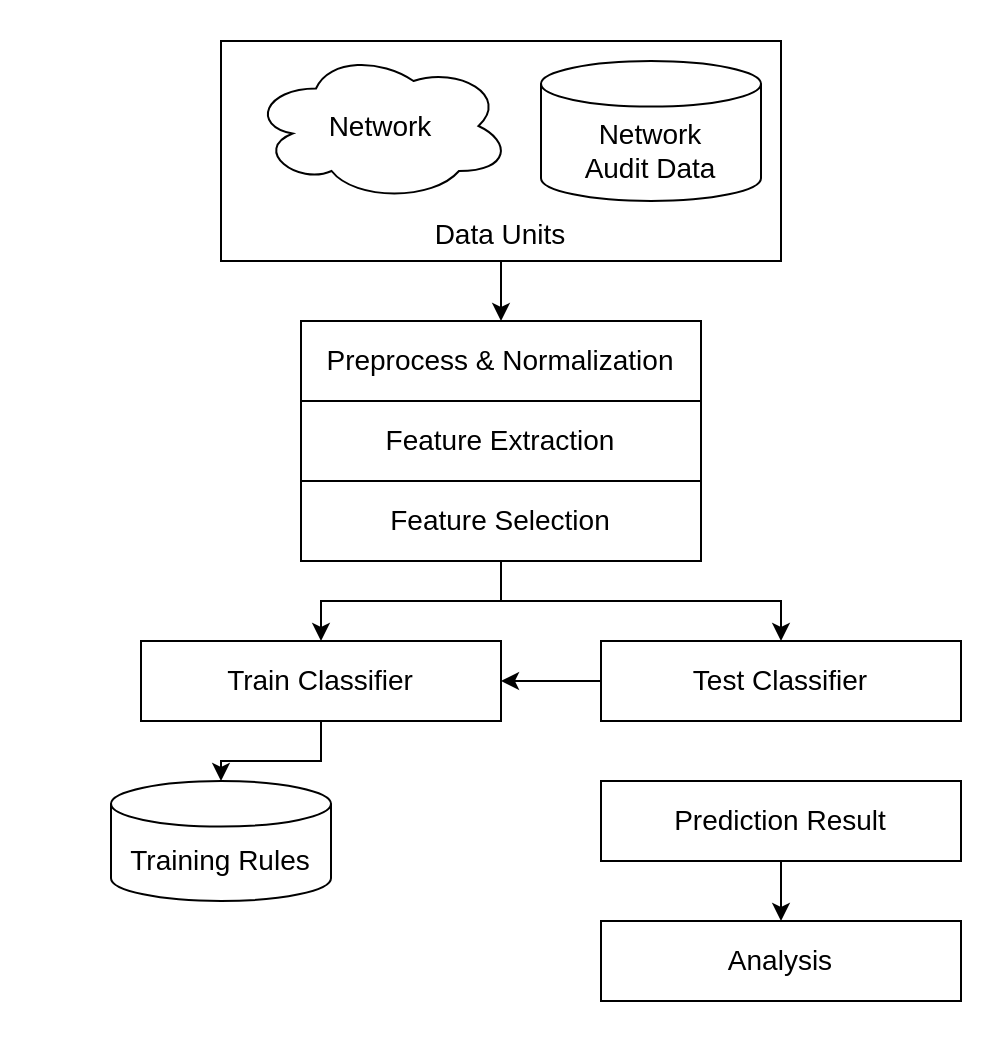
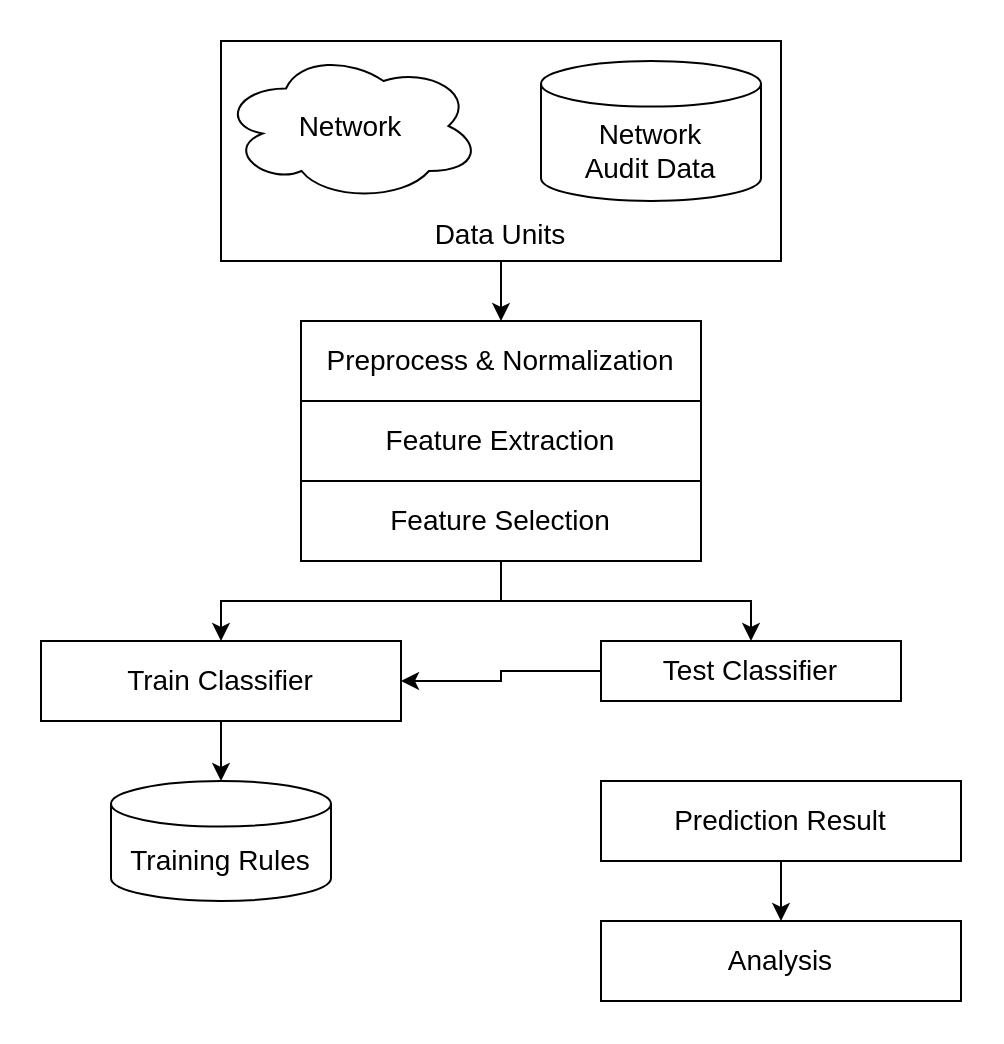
(381, 126) -> (351, 126)
(321, 681) -> (221, 681)
(781, 681) -> (751, 671)
